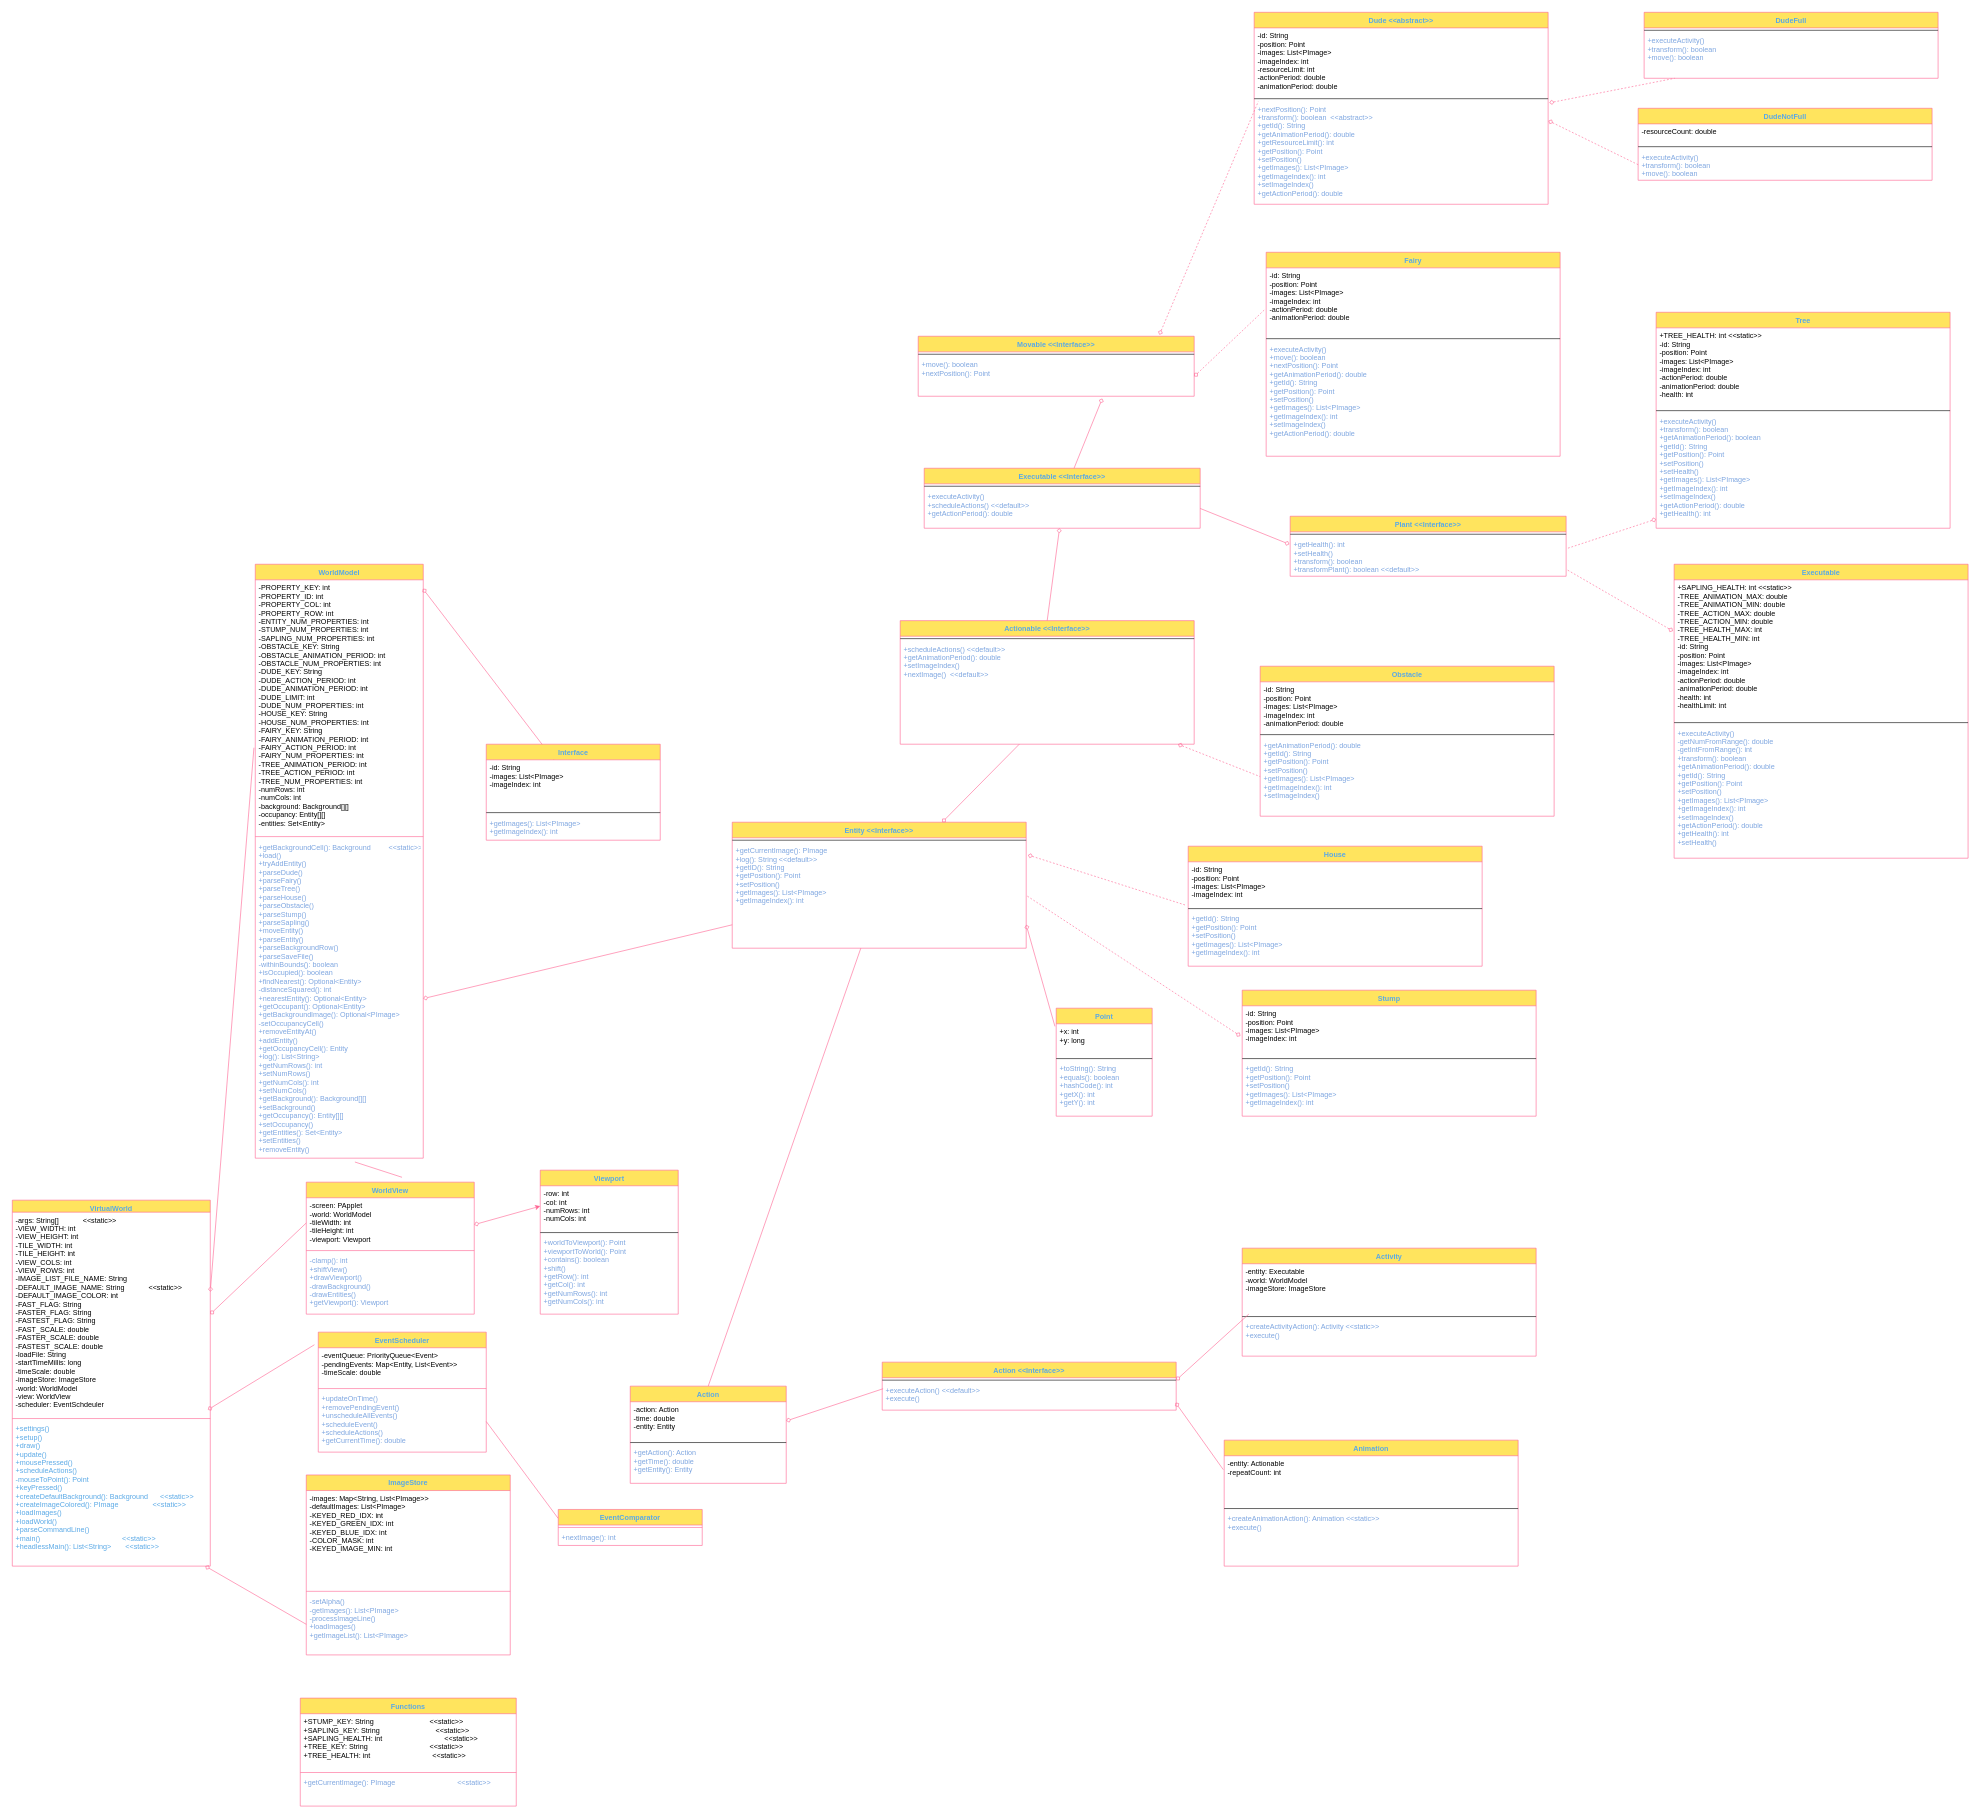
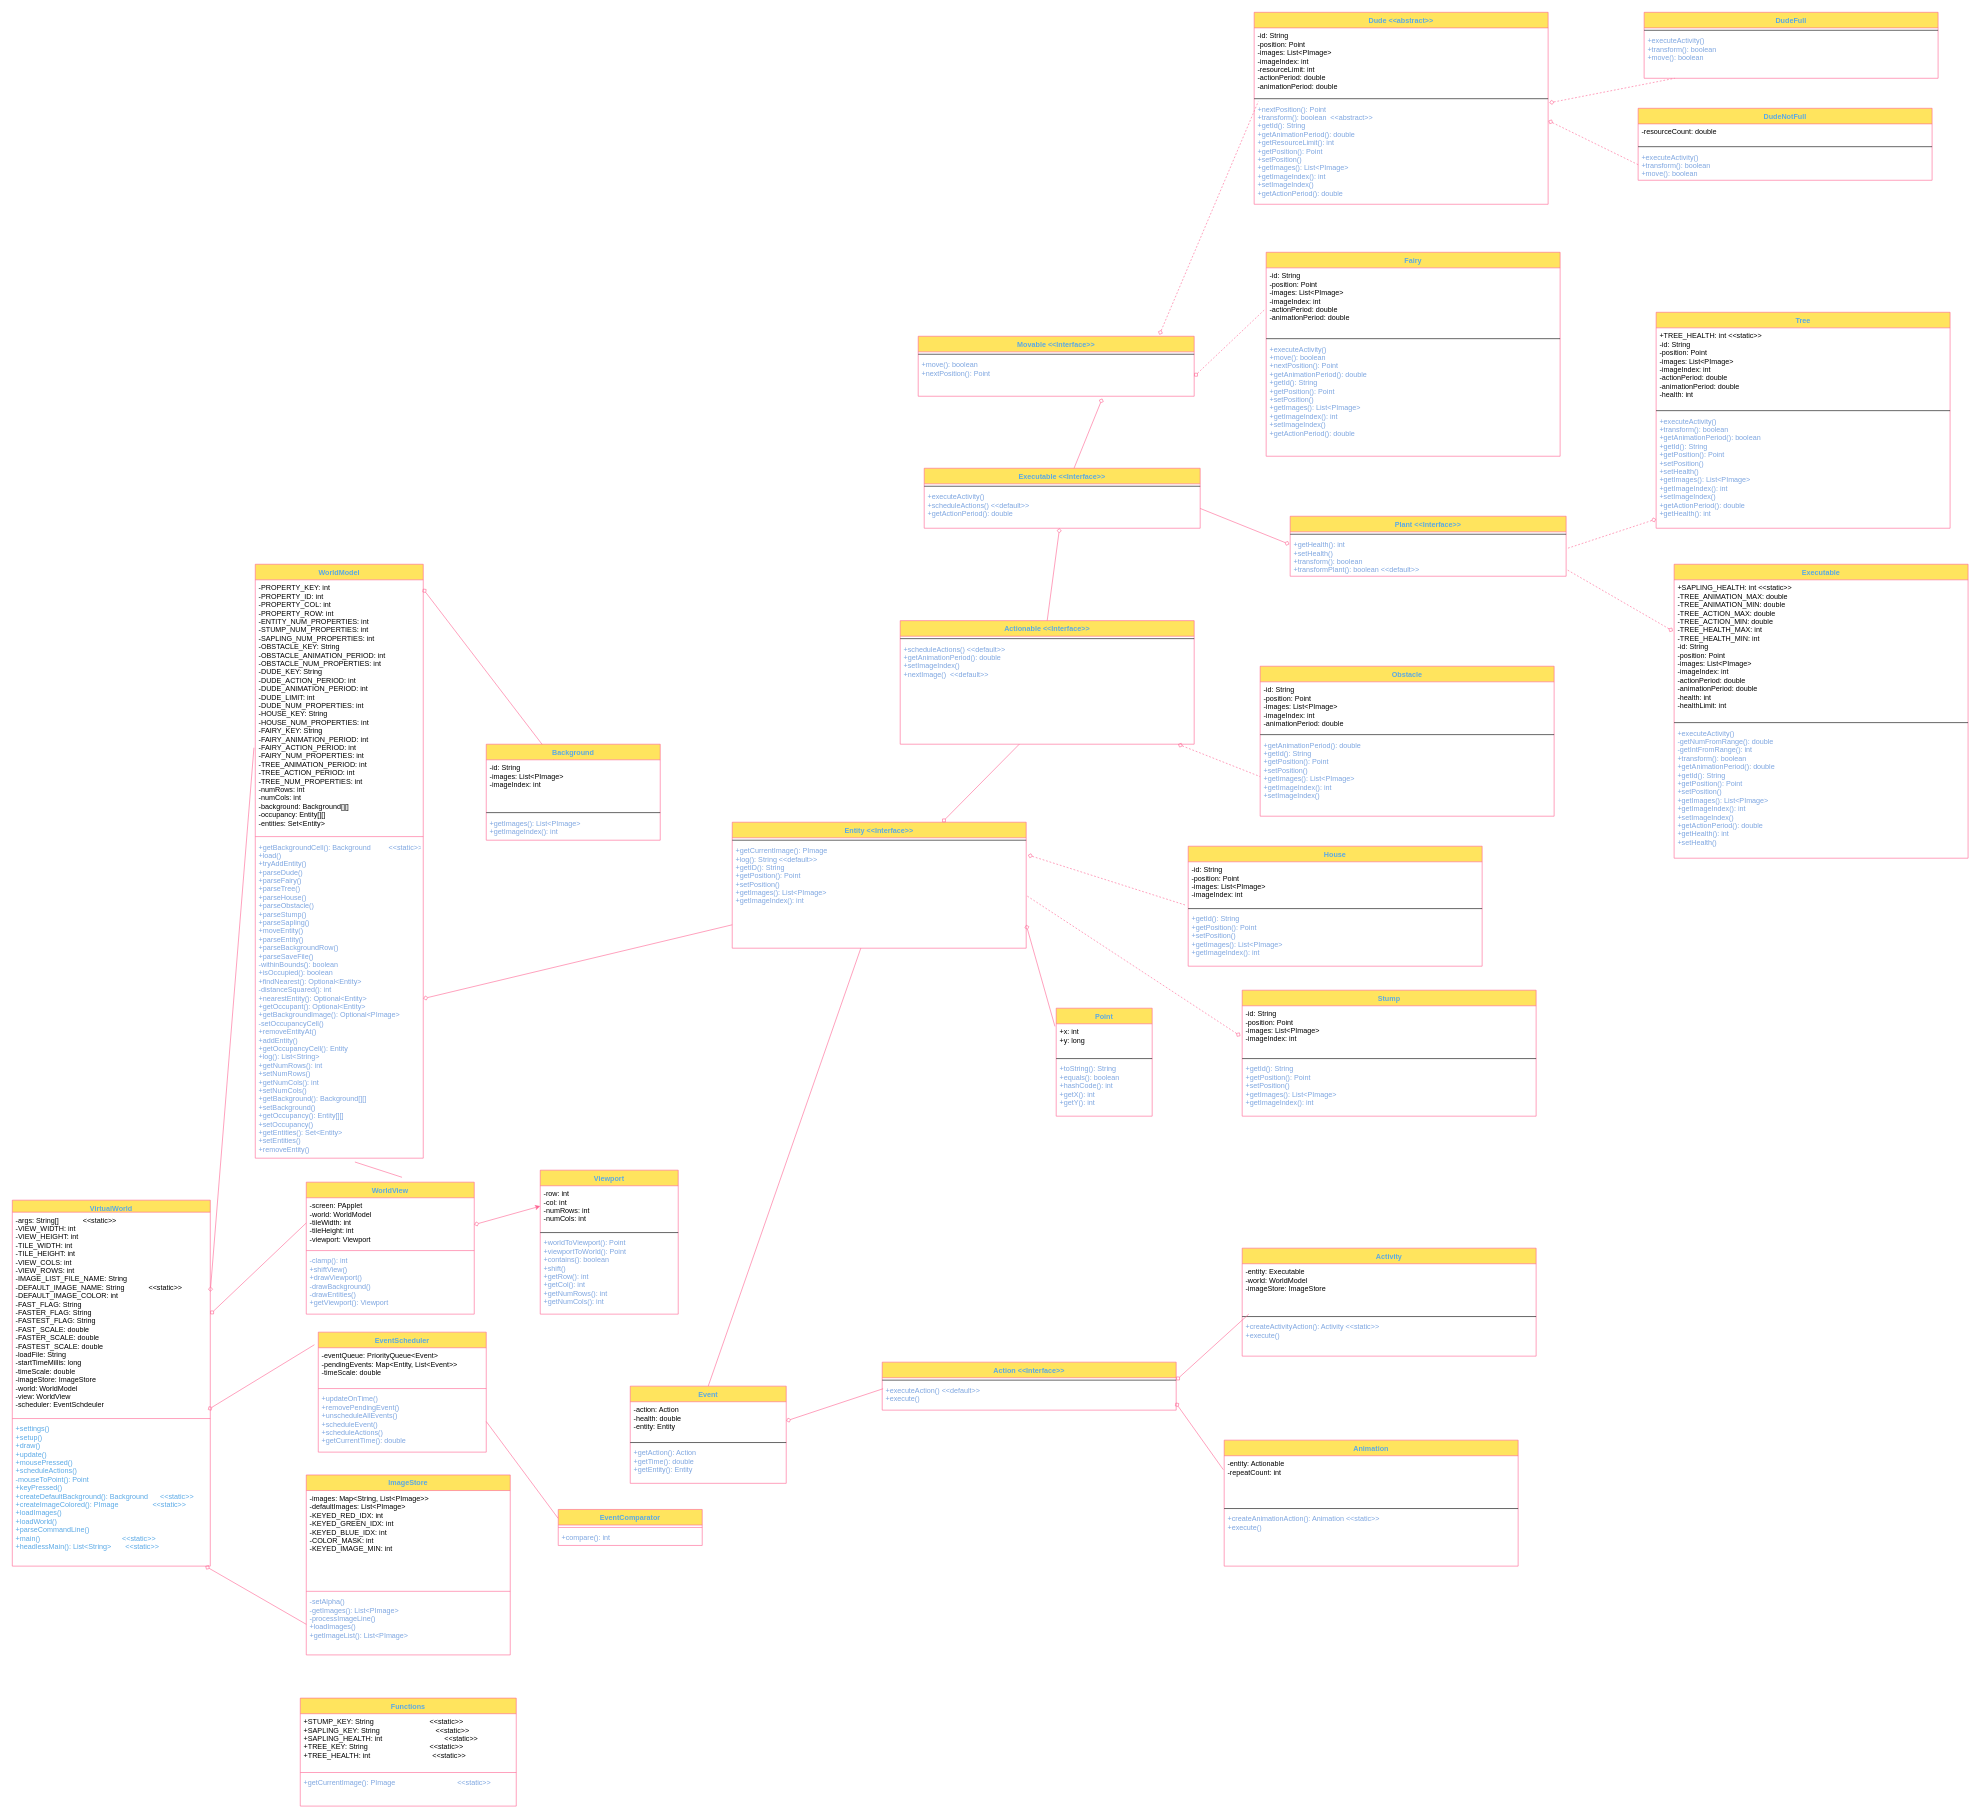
(573, 752) -> (573, 752)
(708, 1394) -> (708, 1394)
(660, 1410) -> (660, 1410)
(593, 1538) -> (589, 1538)
